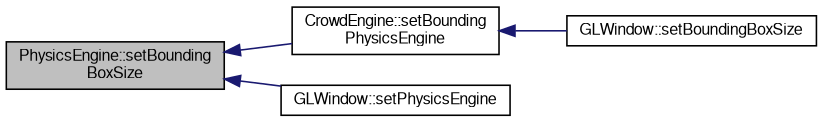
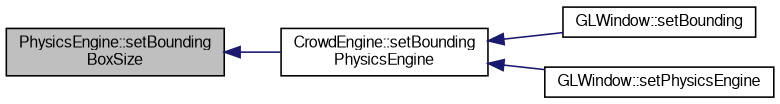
(692, 31) -> (659, 22)
(261, 84) -> (524, 67)
